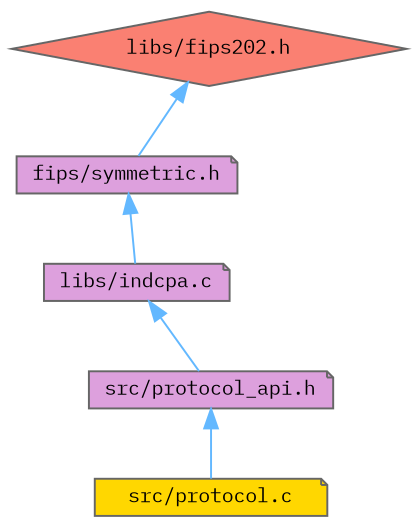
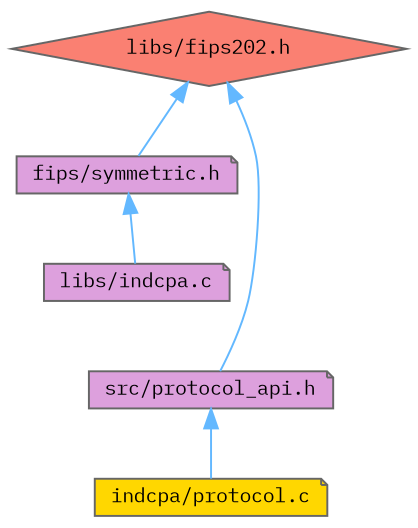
(180, 344) -> (257, 237)
(211, 497) -> (211, 497)
